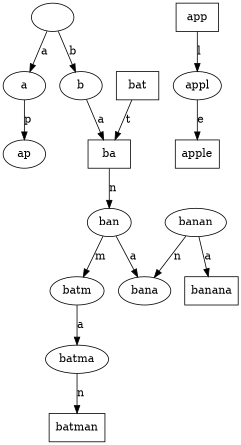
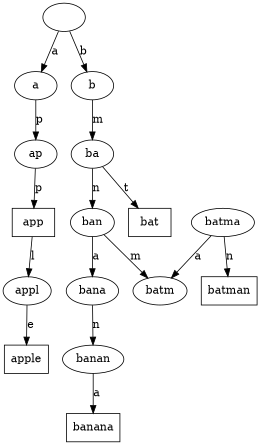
(125, 116) -> (118, 184)
(101, 120) -> (98, 120)
(109, 154) -> (92, 154)
none -> (35, 184)
(173, 254) -> (93, 321)
(77, 321) -> (194, 254)
